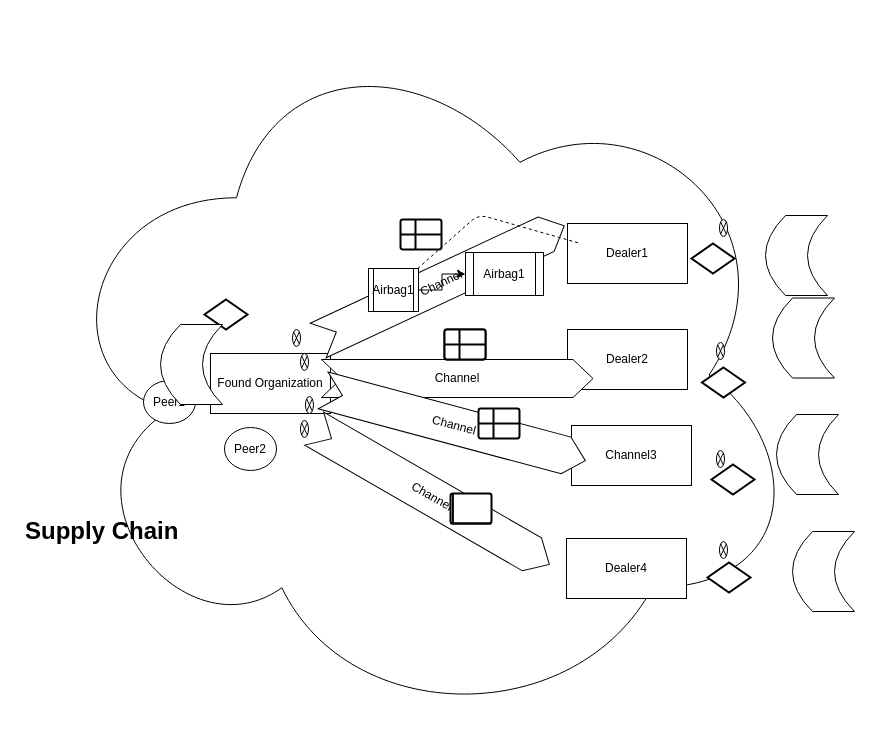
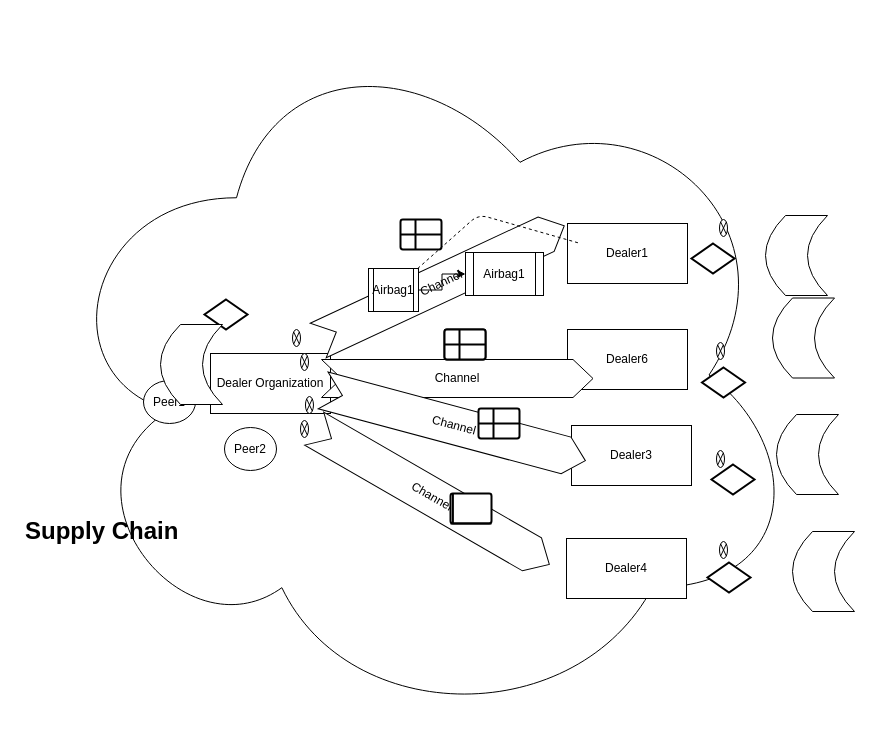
(628, 360) -> (628, 360)
(271, 384) -> (271, 384)
(632, 456) -> (632, 456)
